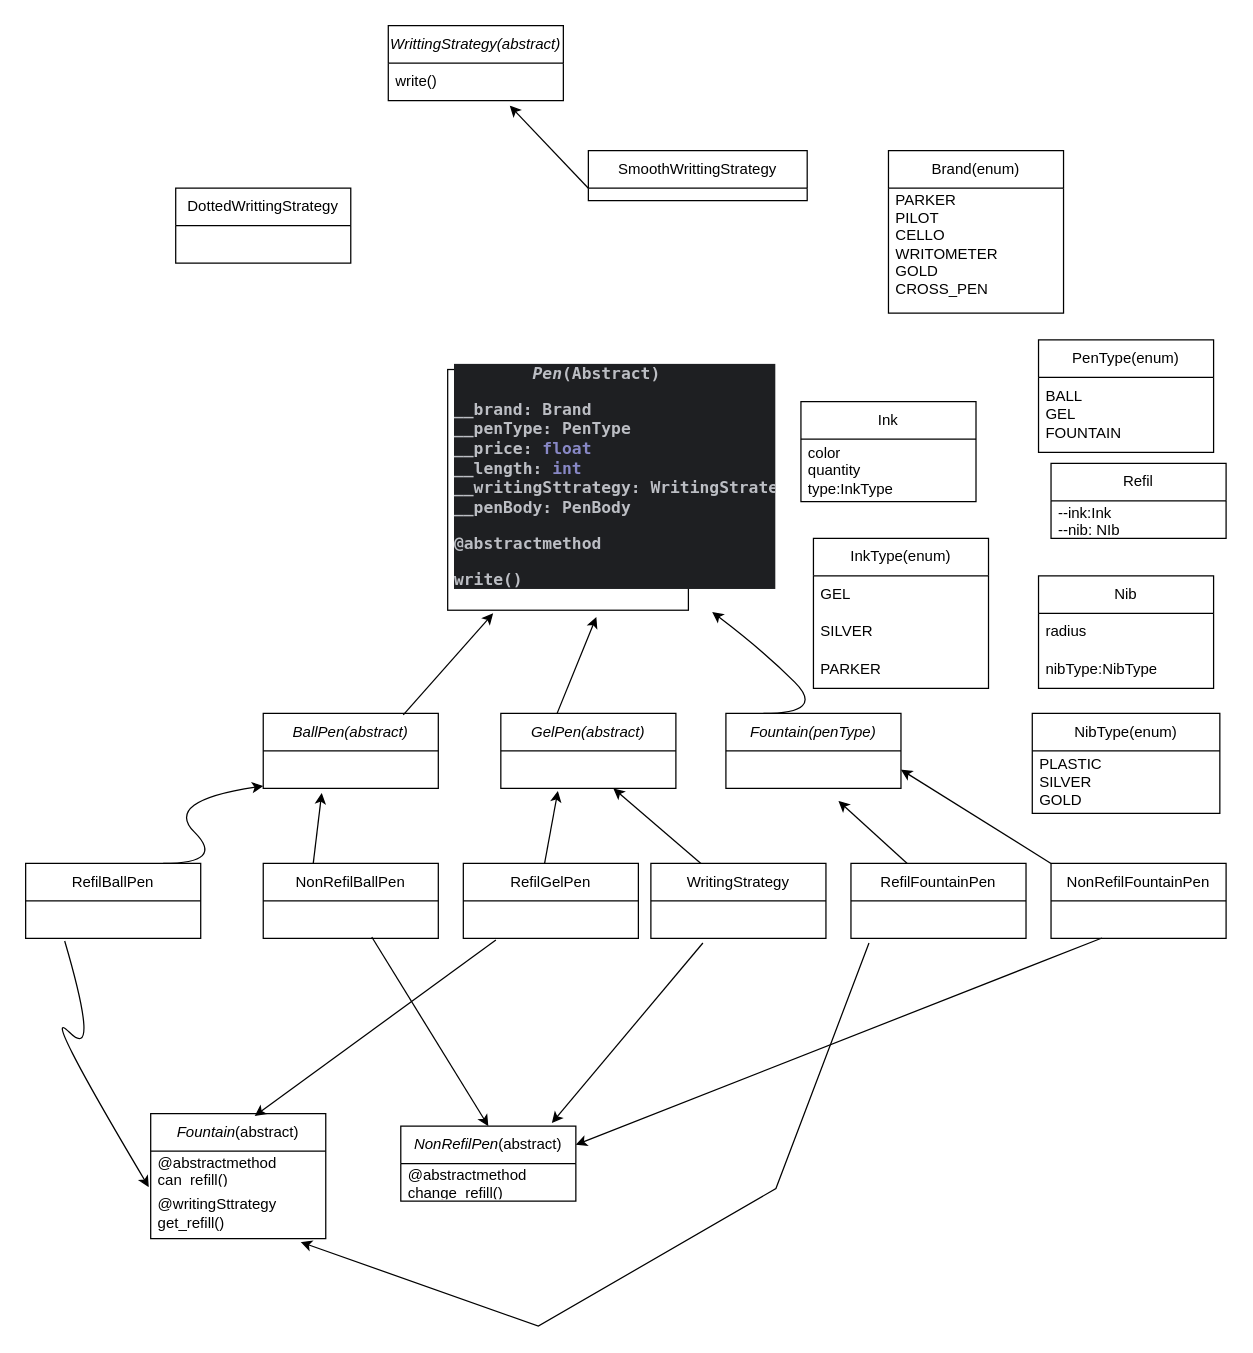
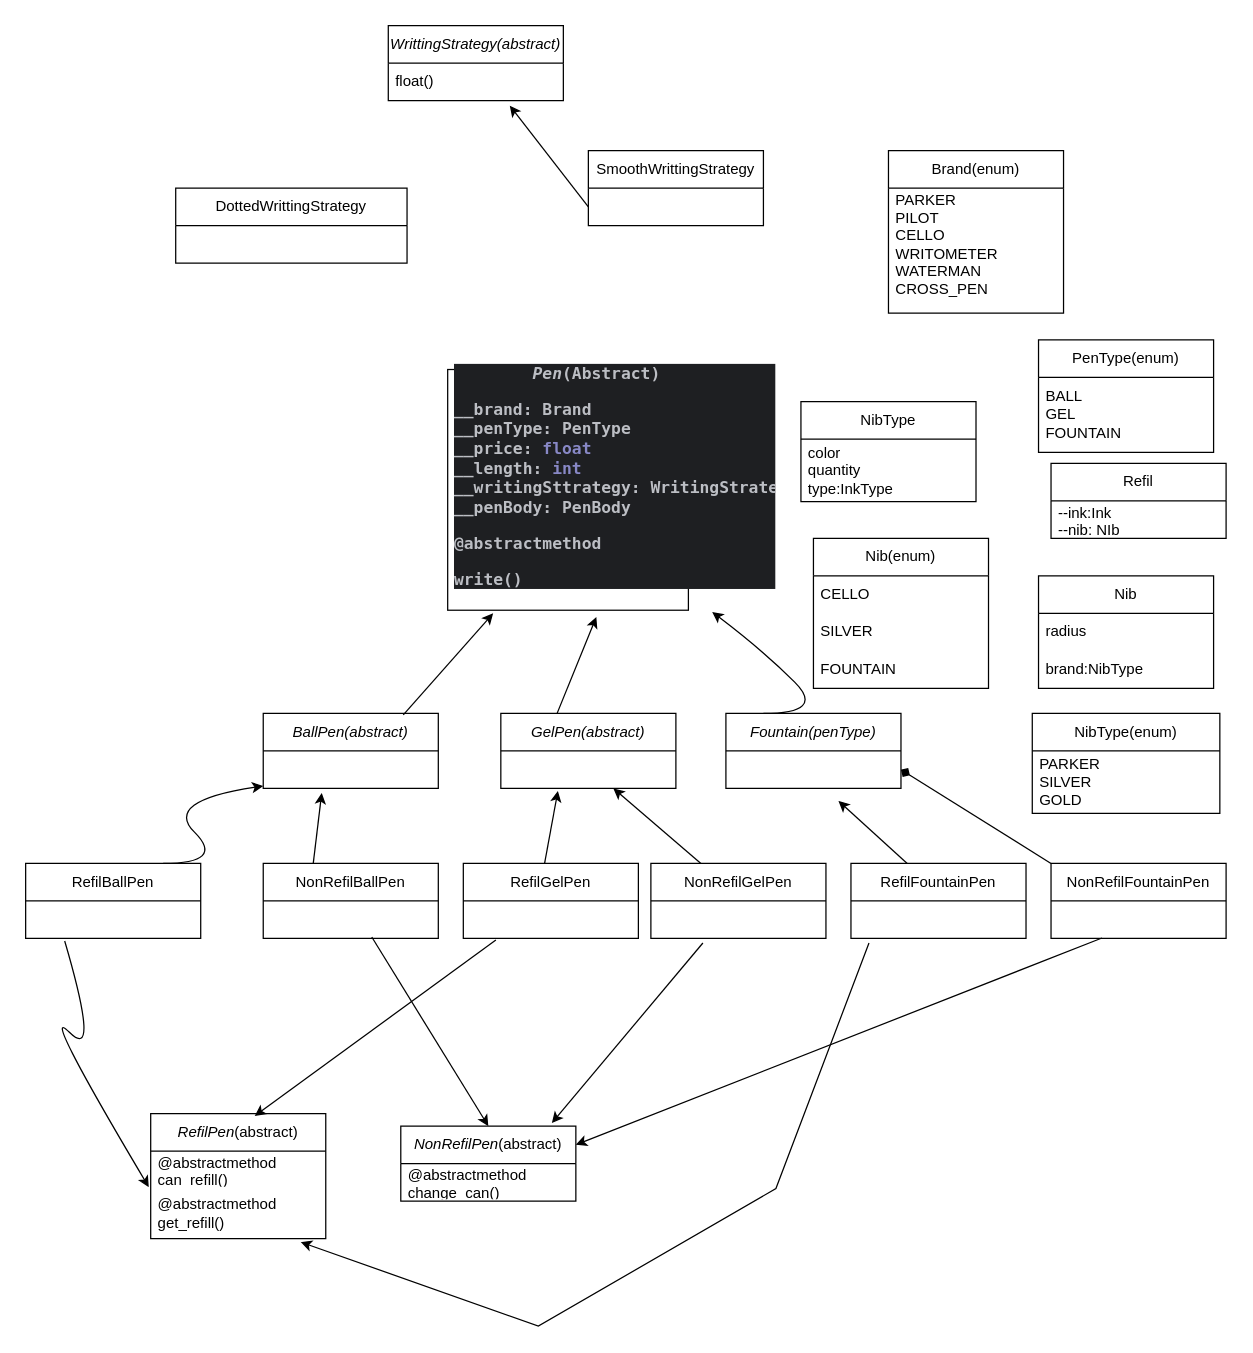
(423, 82) -> (423, 82)
(698, 176) -> (676, 188)
(263, 226) -> (291, 226)
(938, 251) -> (938, 251)
(888, 421) -> (888, 421)
(901, 557) -> (901, 557)
(833, 594) -> (842, 594)
(846, 669) -> (854, 669)
(1103, 669) -> (1096, 669)
(908, 774) -> (909, 774)
(1069, 782) -> (1065, 782)
(738, 882) -> (738, 882)
(238, 1132) -> (238, 1132)
(471, 1182) -> (471, 1182)
(226, 1213) -> (221, 1213)
